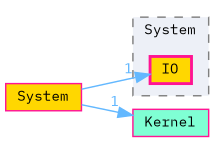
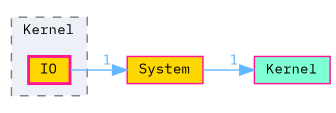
(171, 31) -> (49, 31)
(109, 83) -> (97, 70)
